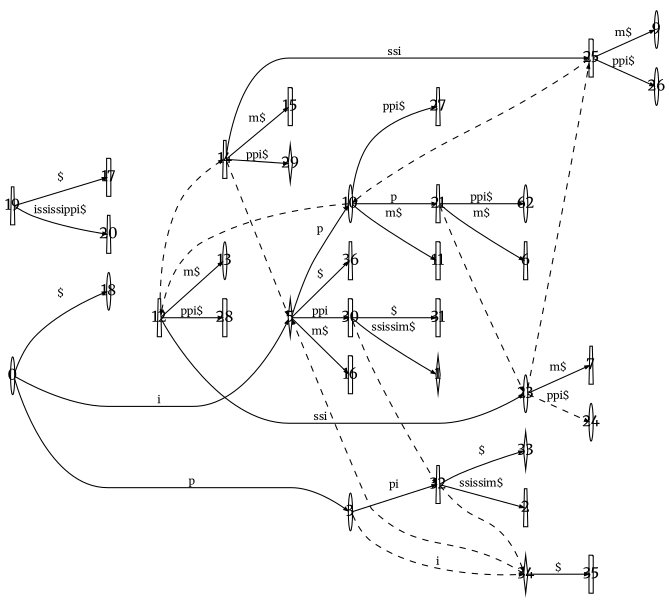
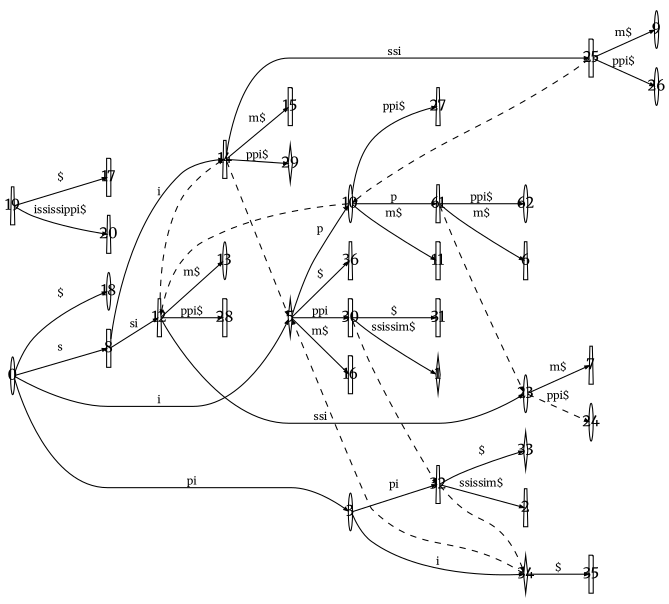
(438, 204) -> (438, 204)
(559, 229) -> none
none -> (109, 348)
(192, 482) -> (192, 482)
(427, 565) -> (427, 565)
